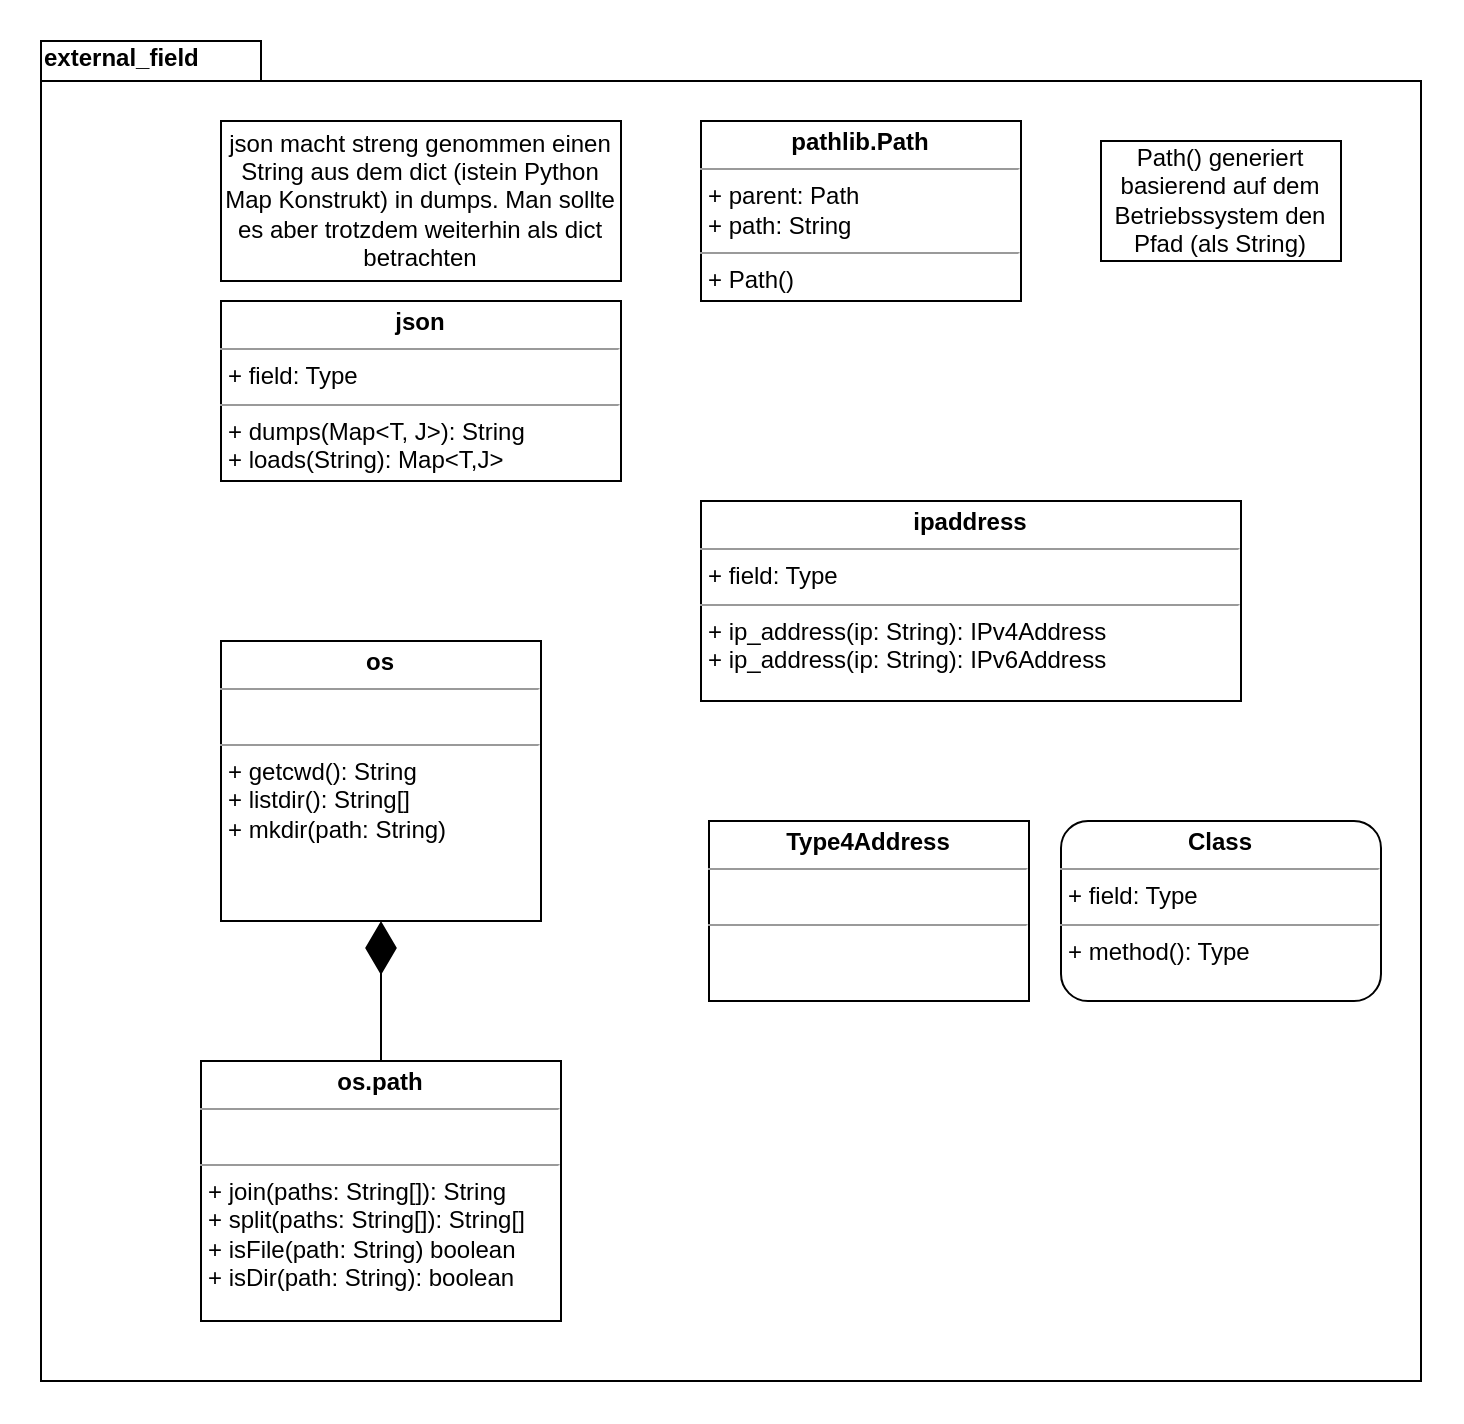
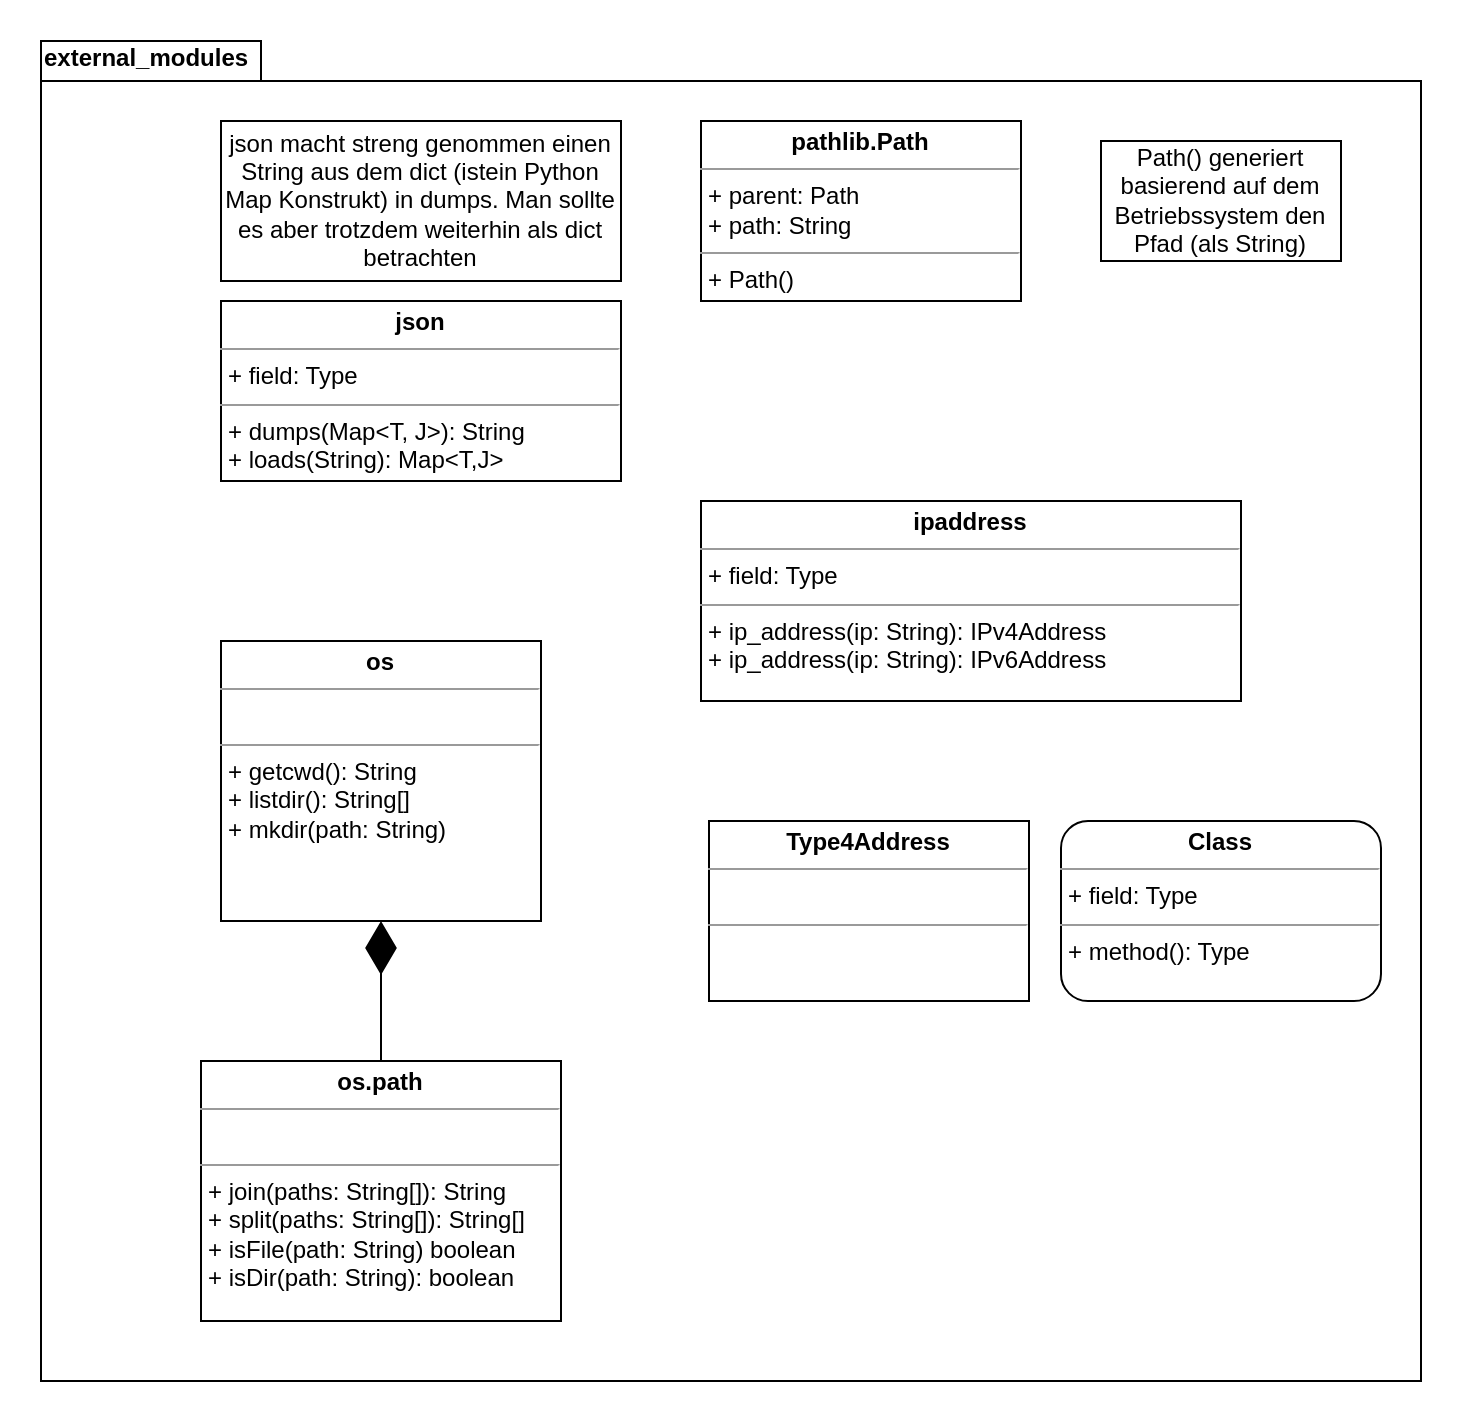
(130, 59) -> (146, 59)
